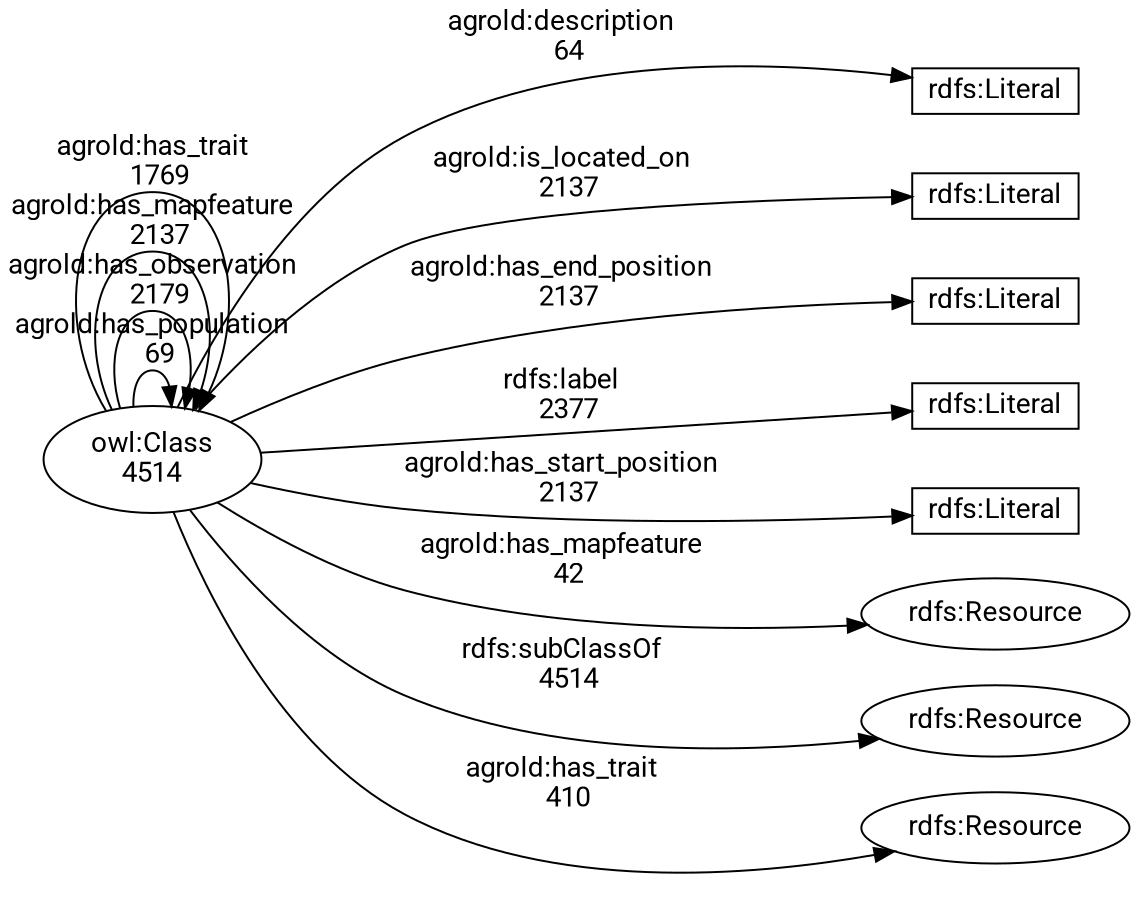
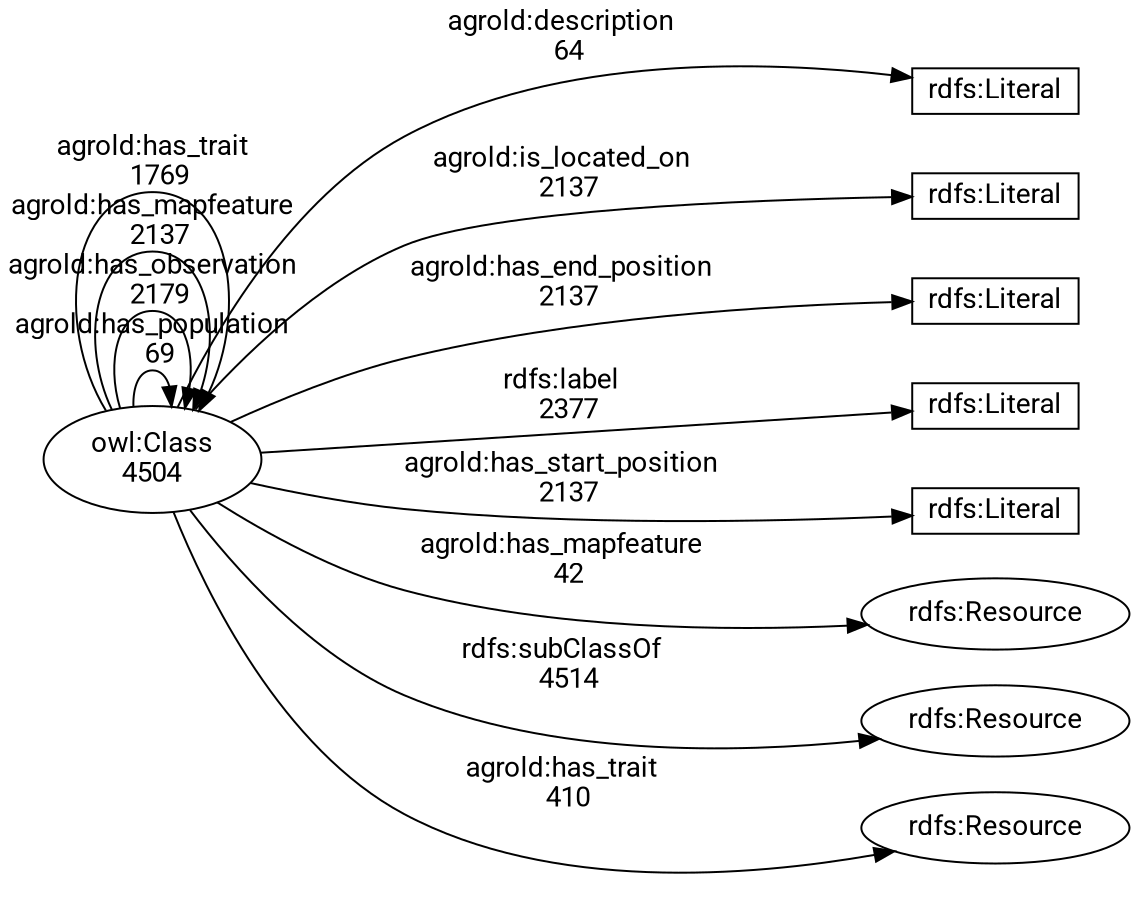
(153, 459) -> (153, 459)
